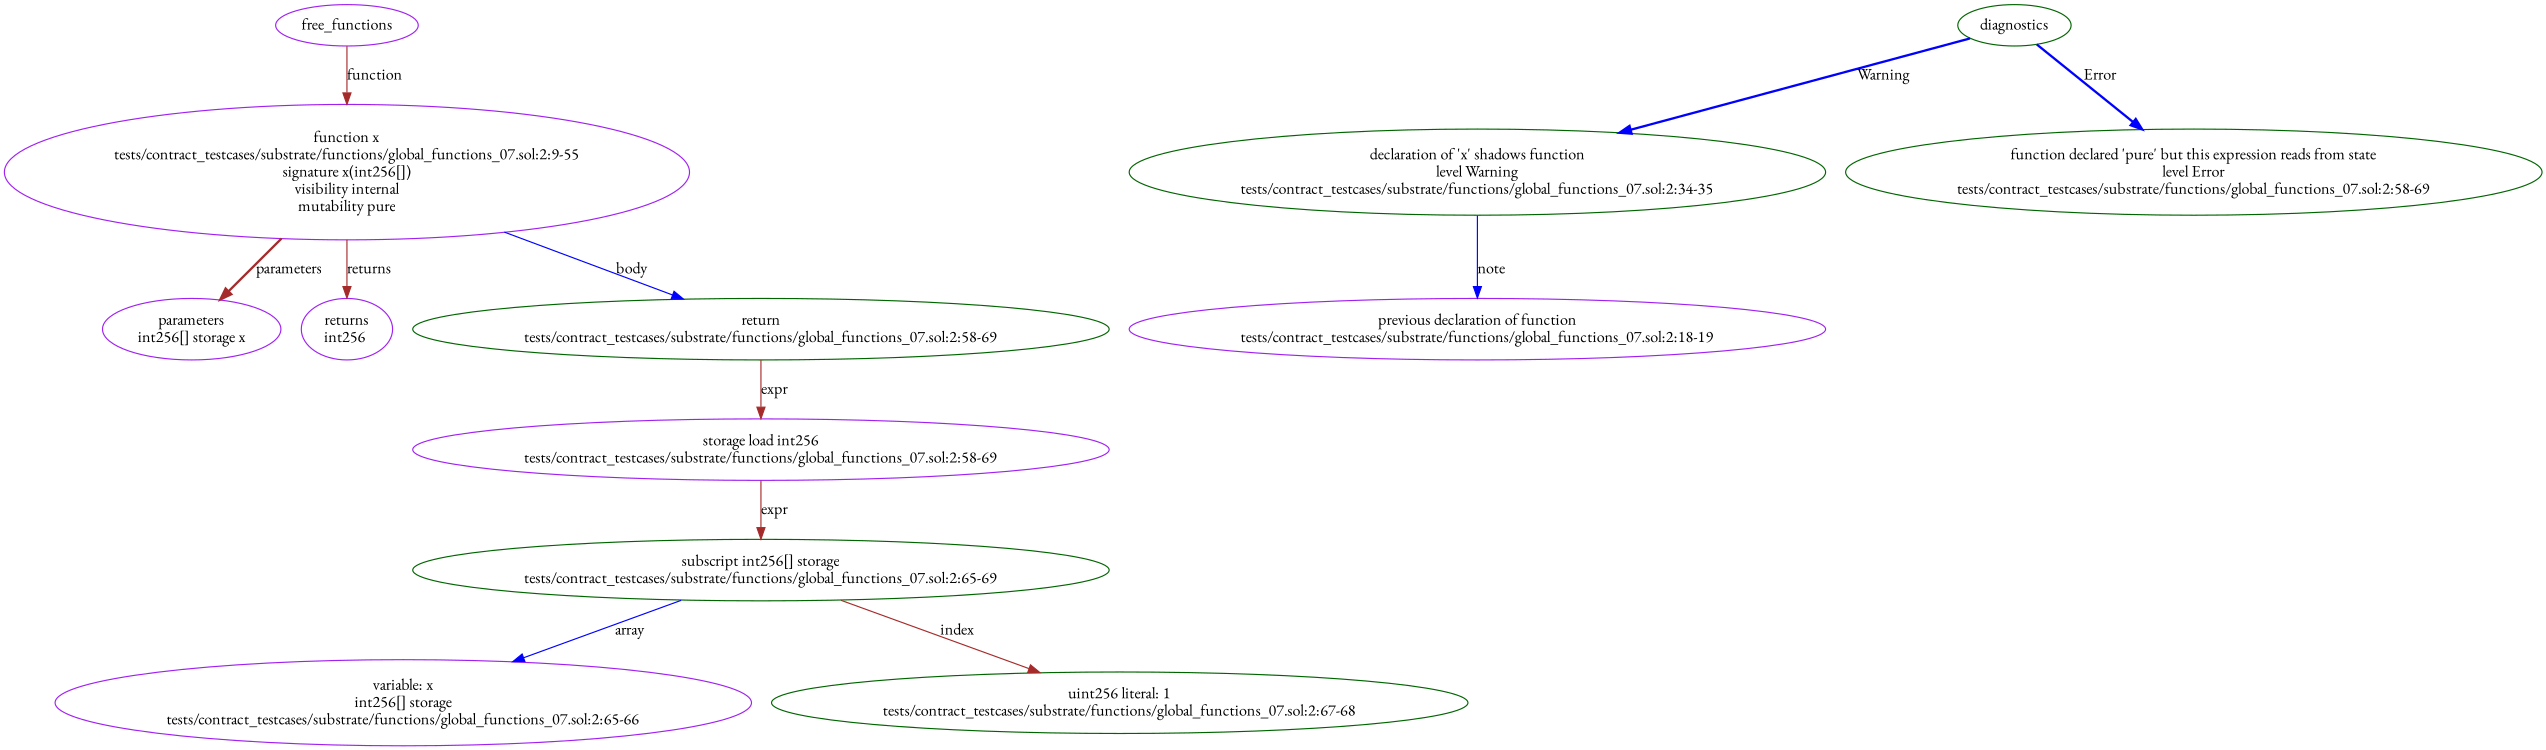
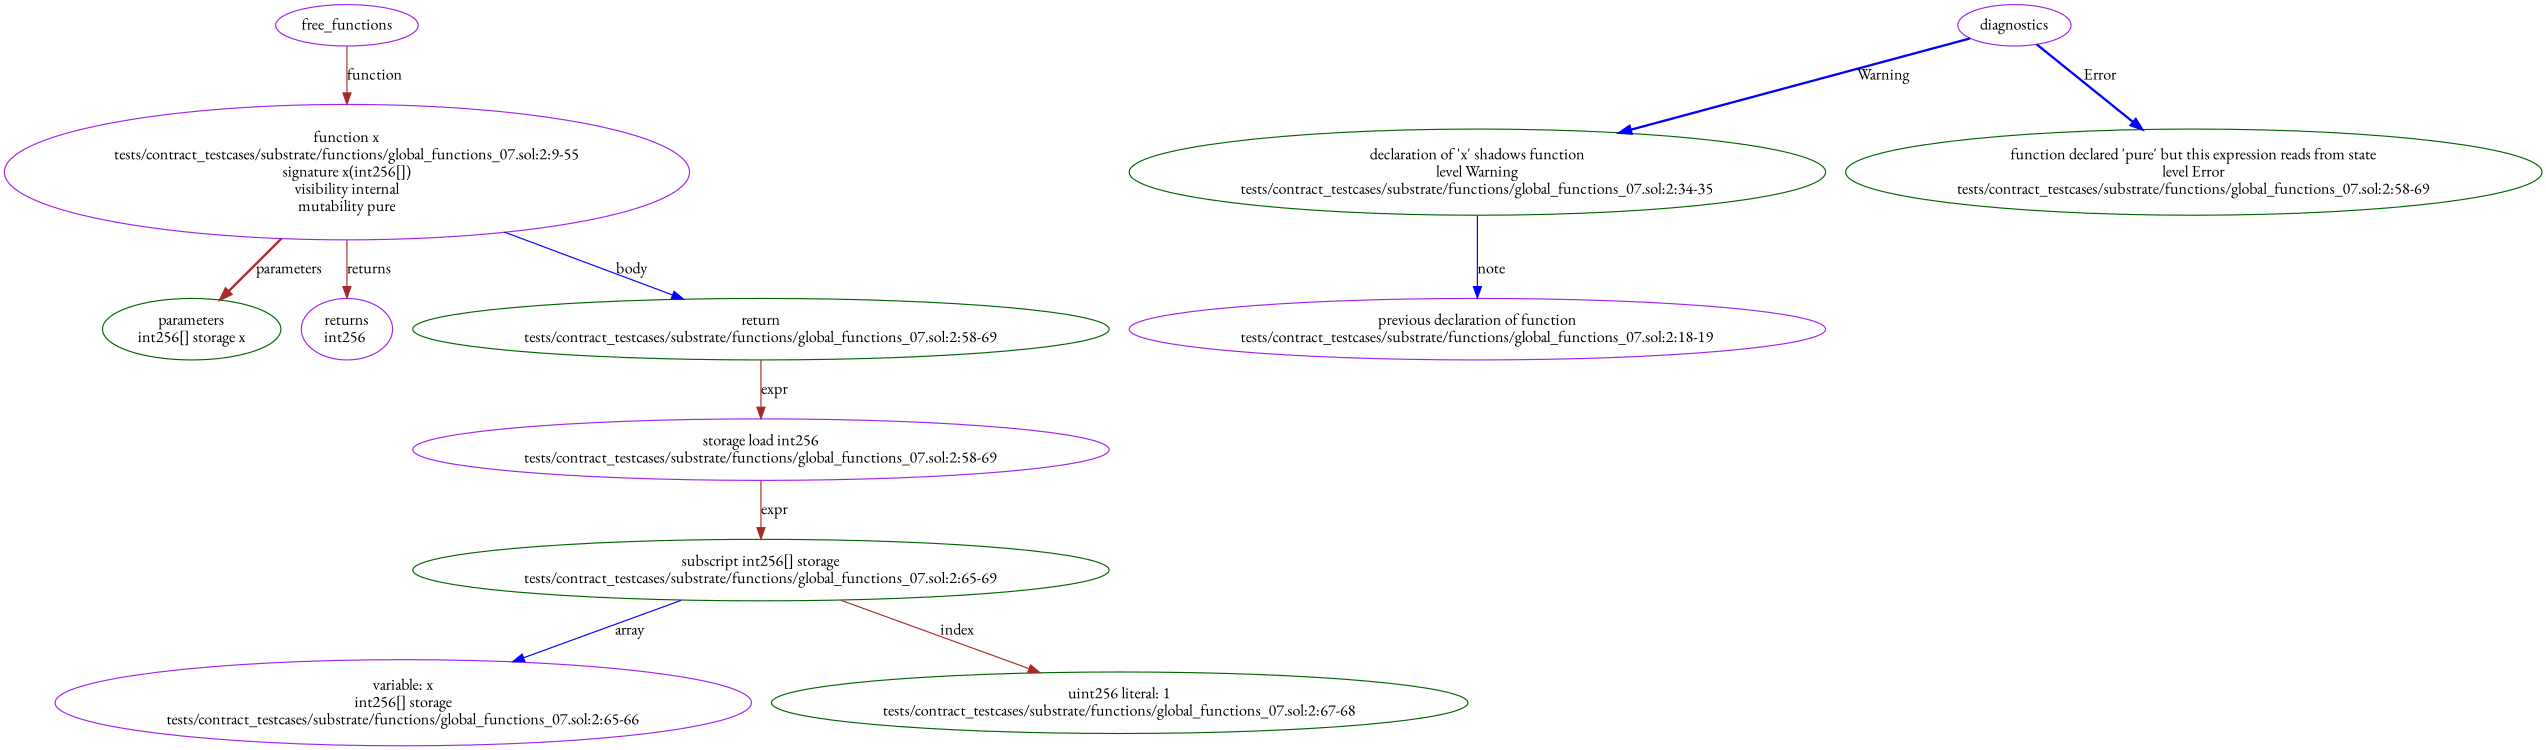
(2014, 25) -> (2014, 25)
(192, 329) -> (192, 329)
